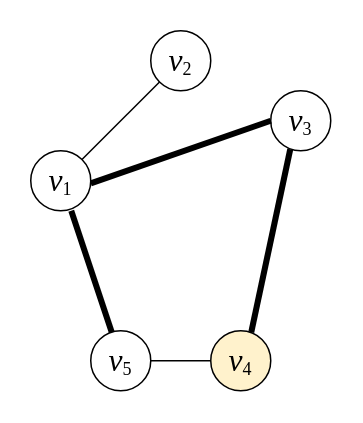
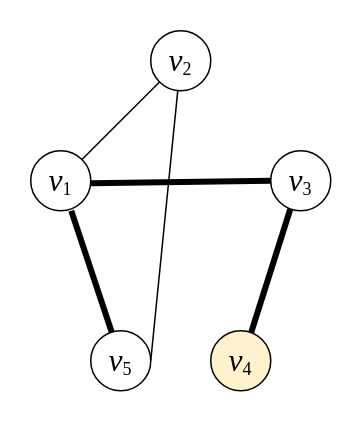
(301, 121) -> (301, 181)
(181, 361) -> (164, 226)
